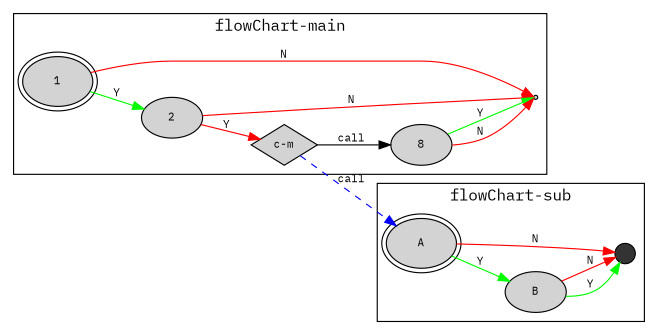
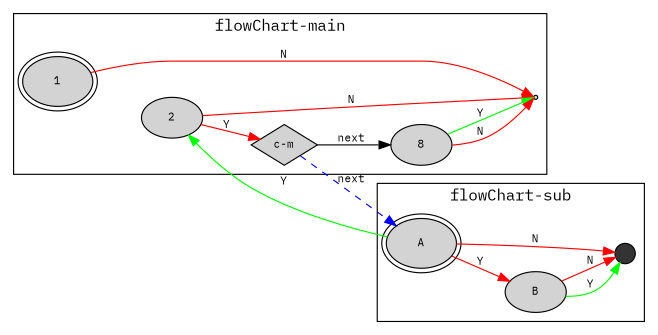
(112, 99) -> (284, 204)
(352, 139) -> (352, 139)
(352, 179) -> (352, 179)
(475, 266) -> (475, 266)
